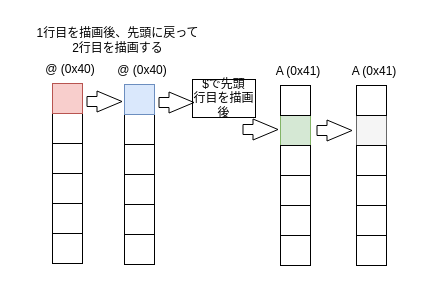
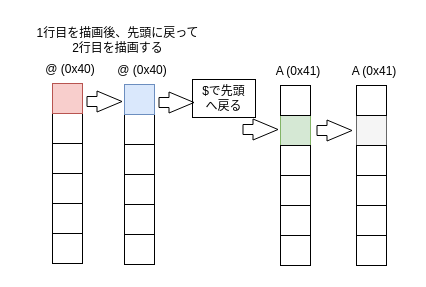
(224, 99) -> (224, 99)
